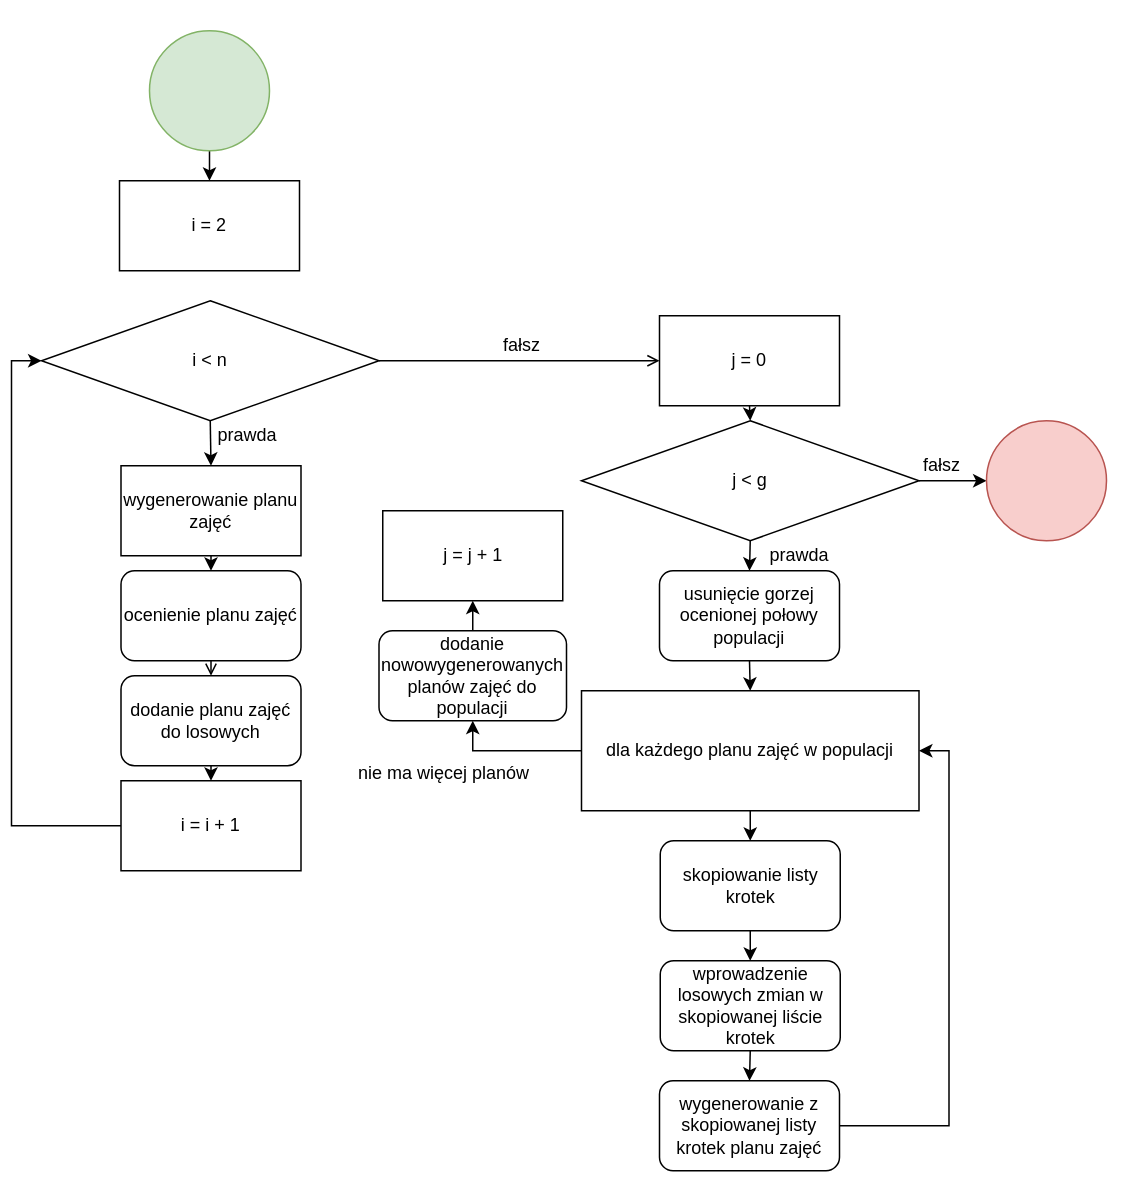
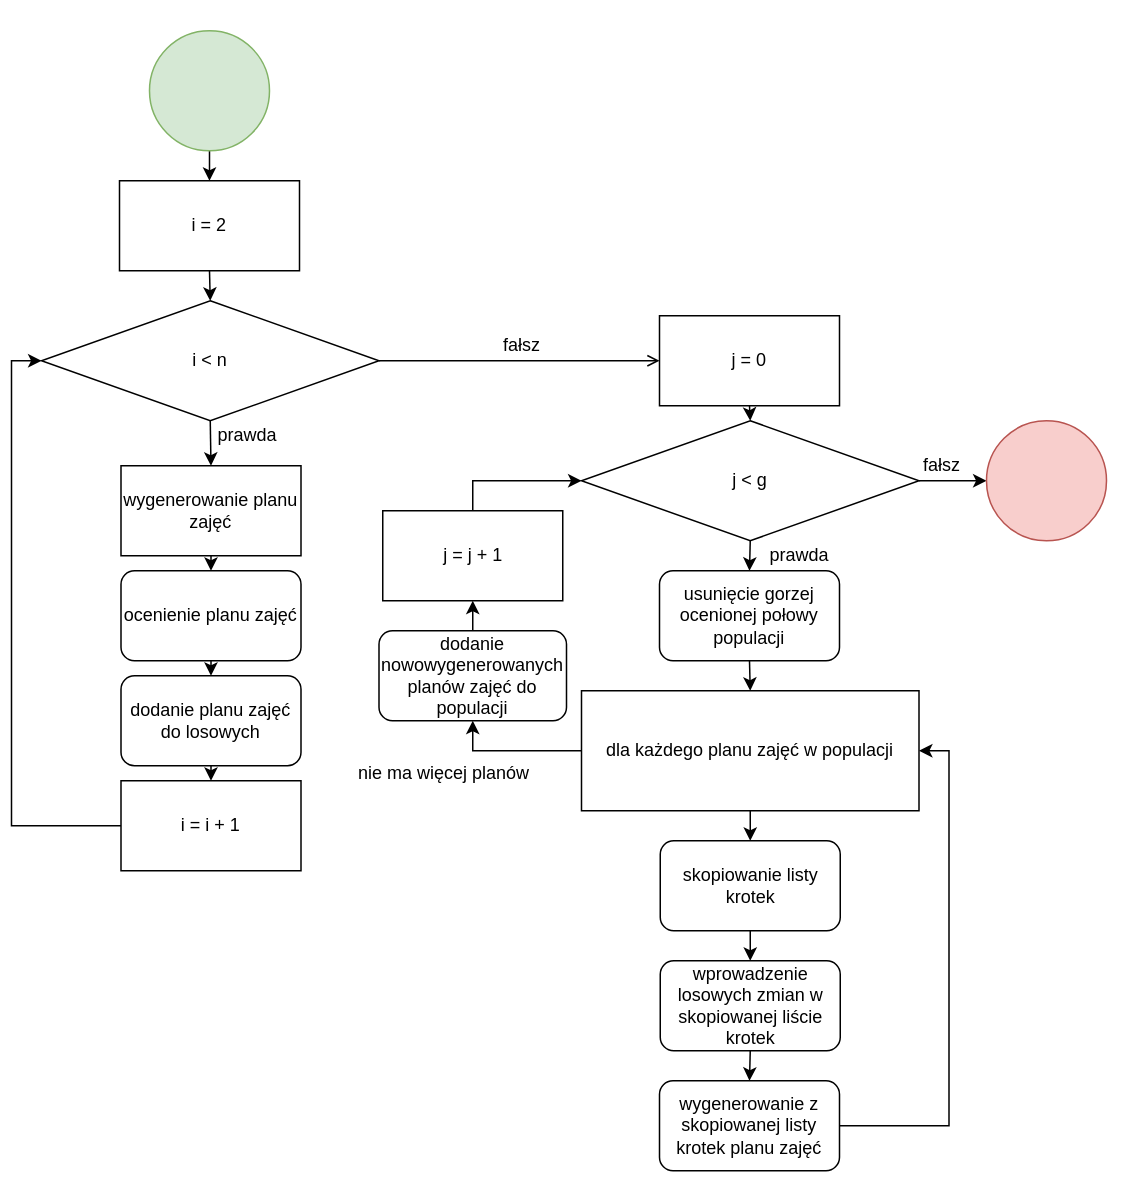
none -> (210, 281)
none -> (507, 481)
(211, 666) -> (211, 664)
